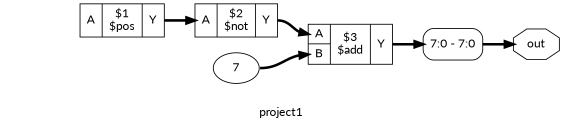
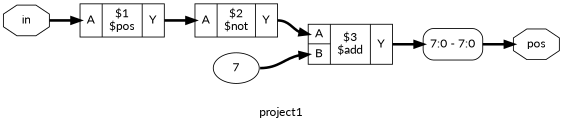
none -> (26, 20)
(536, 44) -> (536, 44)
